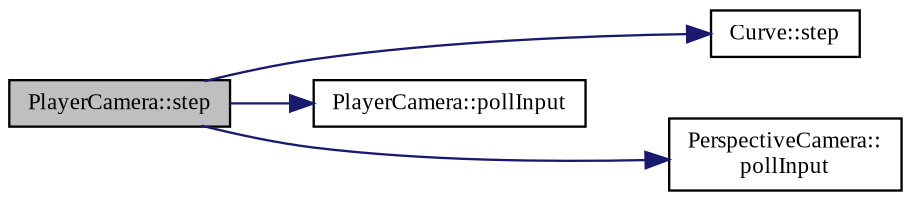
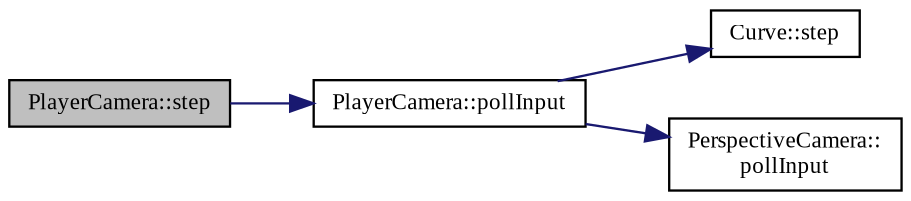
(444, 45) -> (623, 67)
(422, 157) -> (616, 129)
